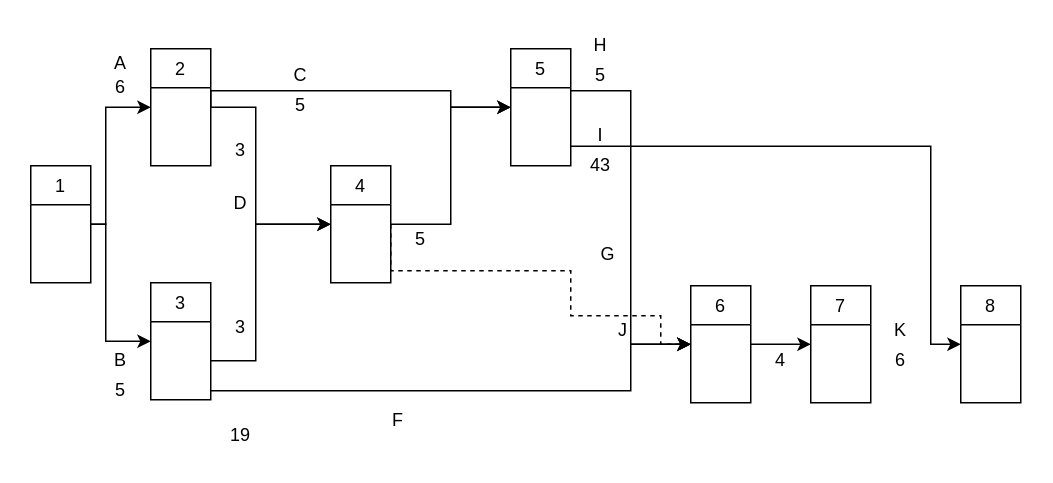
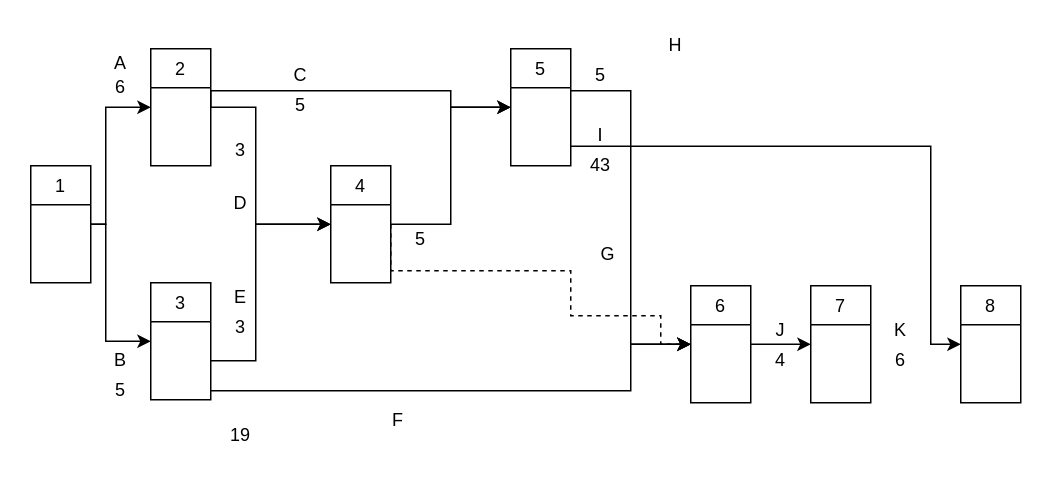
(601, 46) -> (676, 46)
none -> (241, 298)
(623, 331) -> (781, 331)
